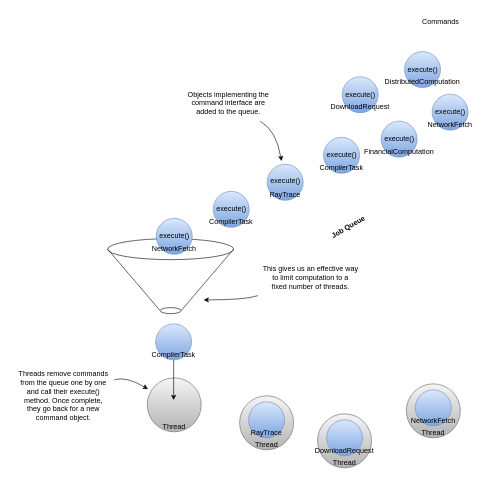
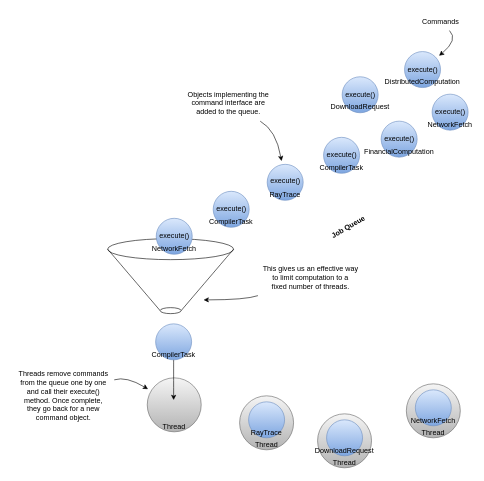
none -> (450, 45)
